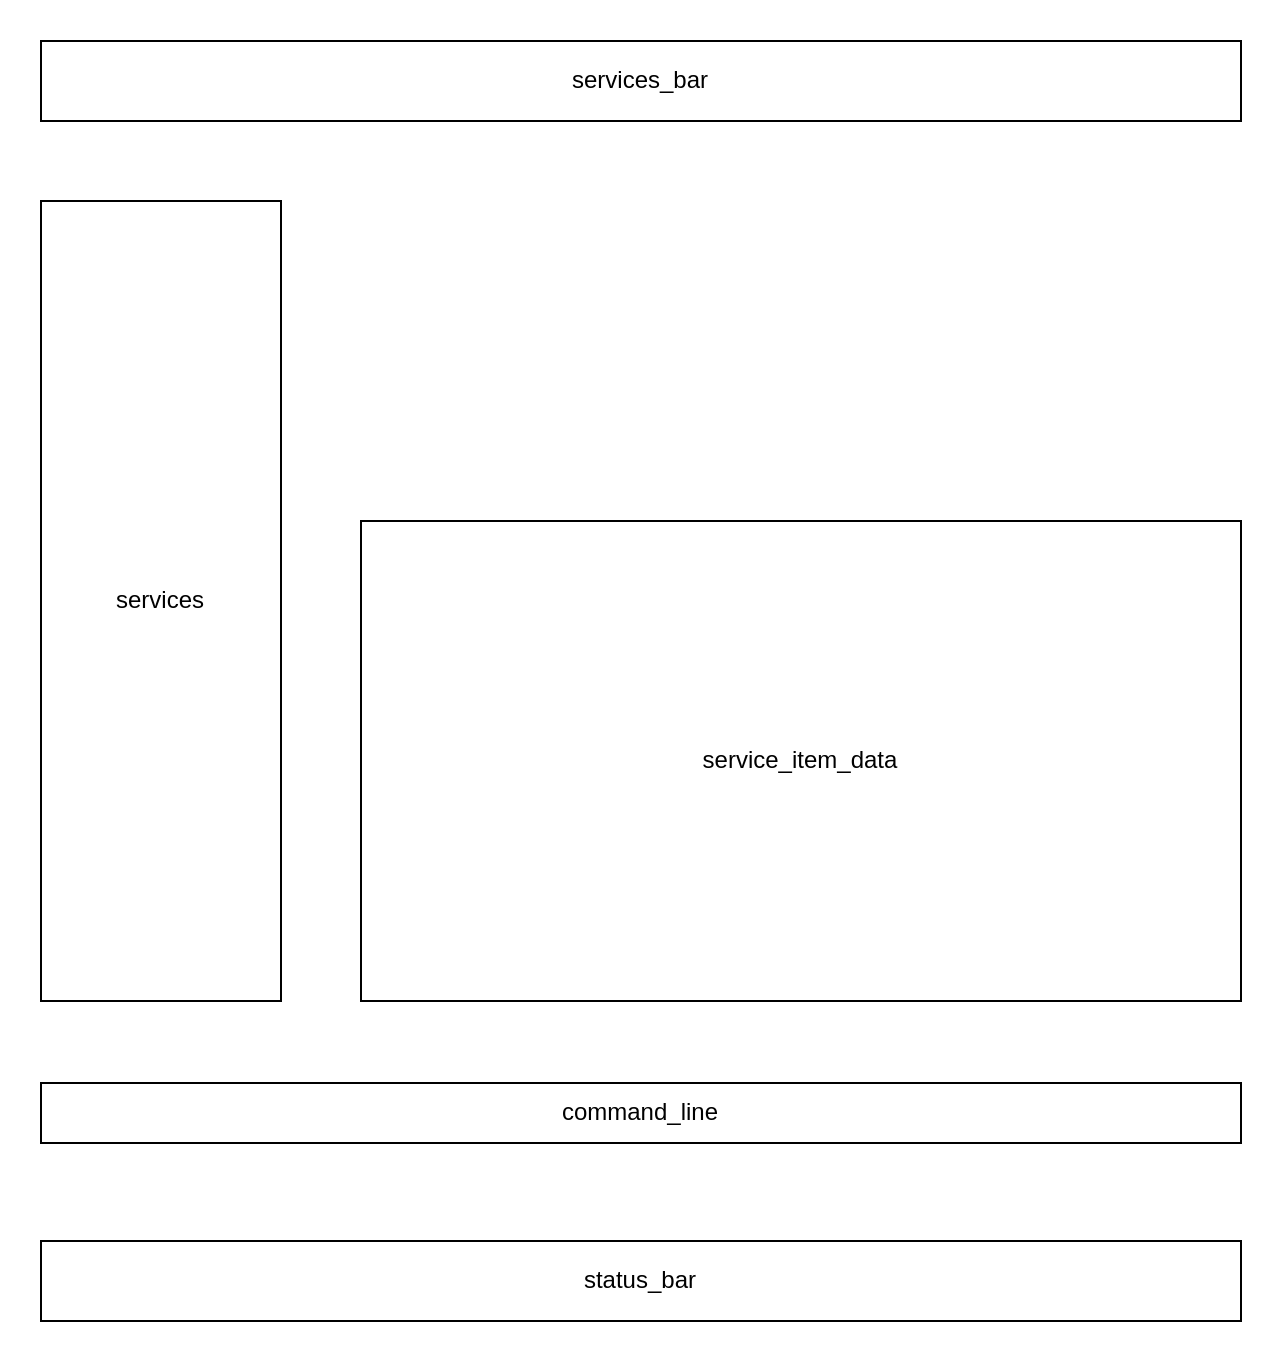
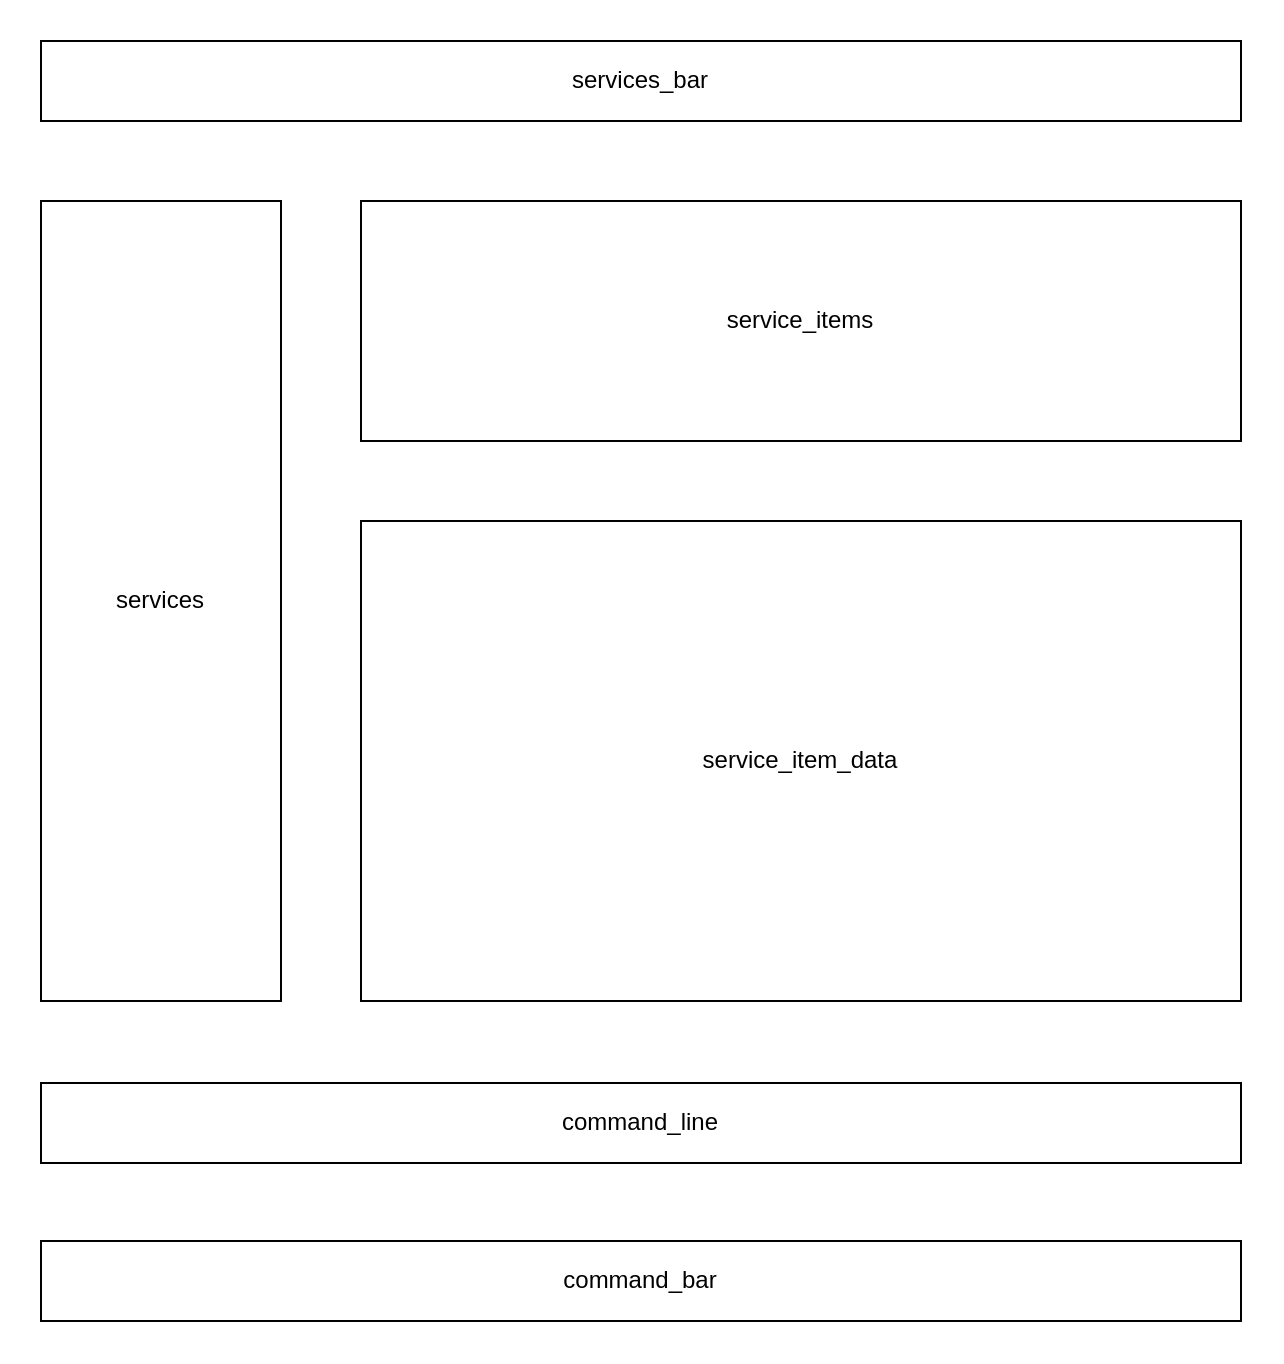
none -> (801, 321)
(641, 1113) -> (641, 1123)
(641, 1281) -> (641, 1281)
